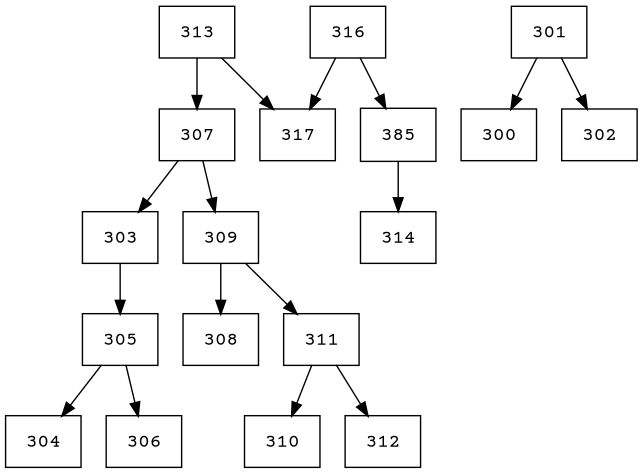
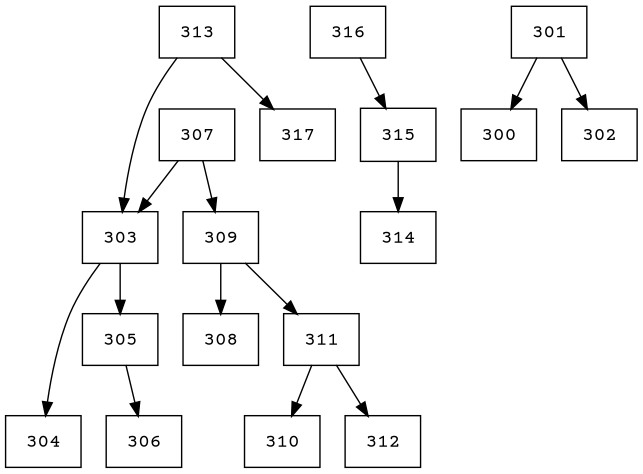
(197, 77) -> (141, 124)
(326, 77) -> none
(398, 135) -> (398, 135)
(86, 385) -> (64, 329)
